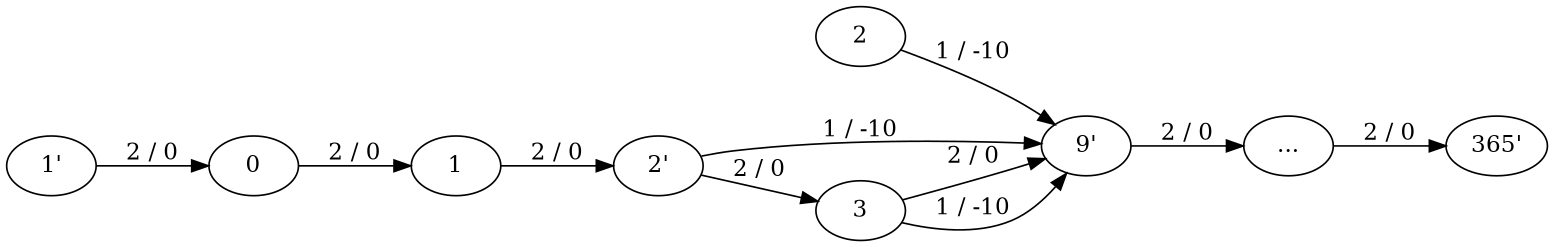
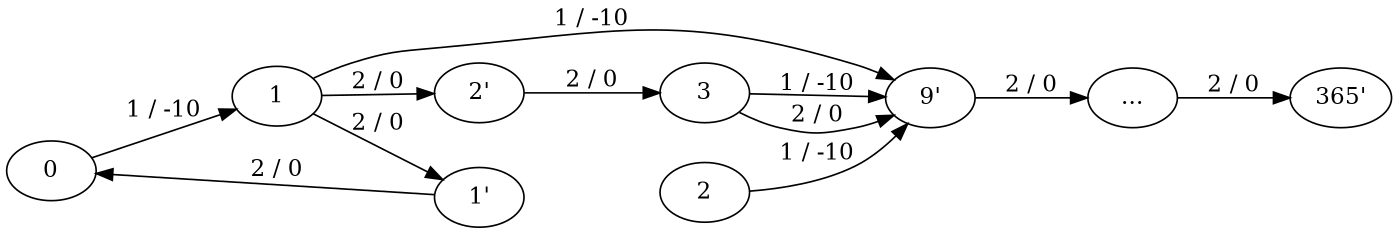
(863, 142) -> (596, 32)
none -> (370, 143)
(355, 153) -> (164, 110)
